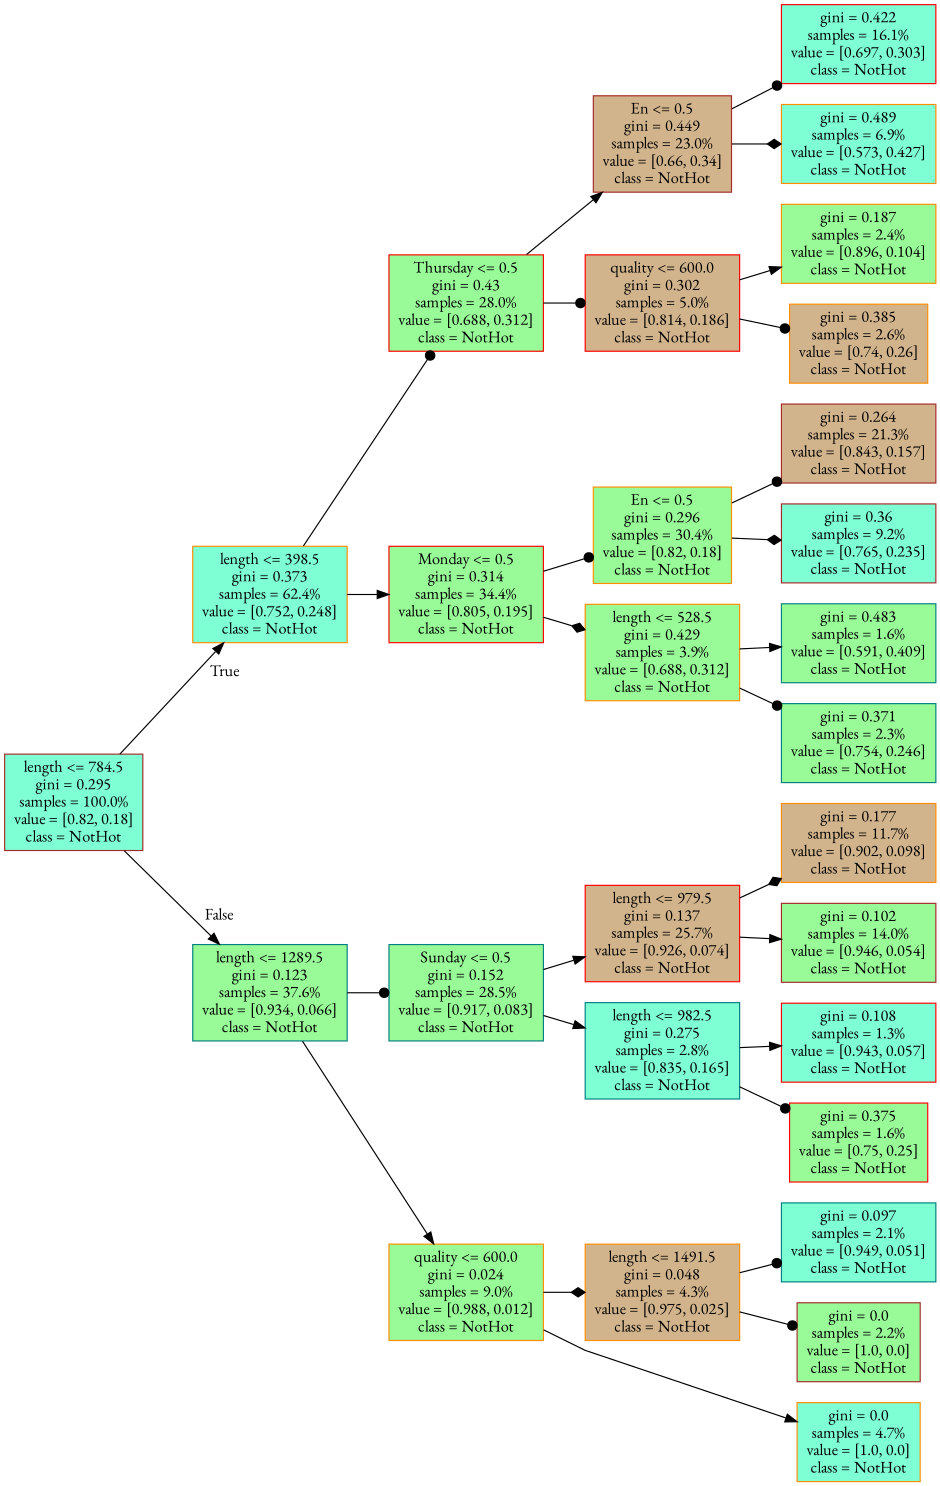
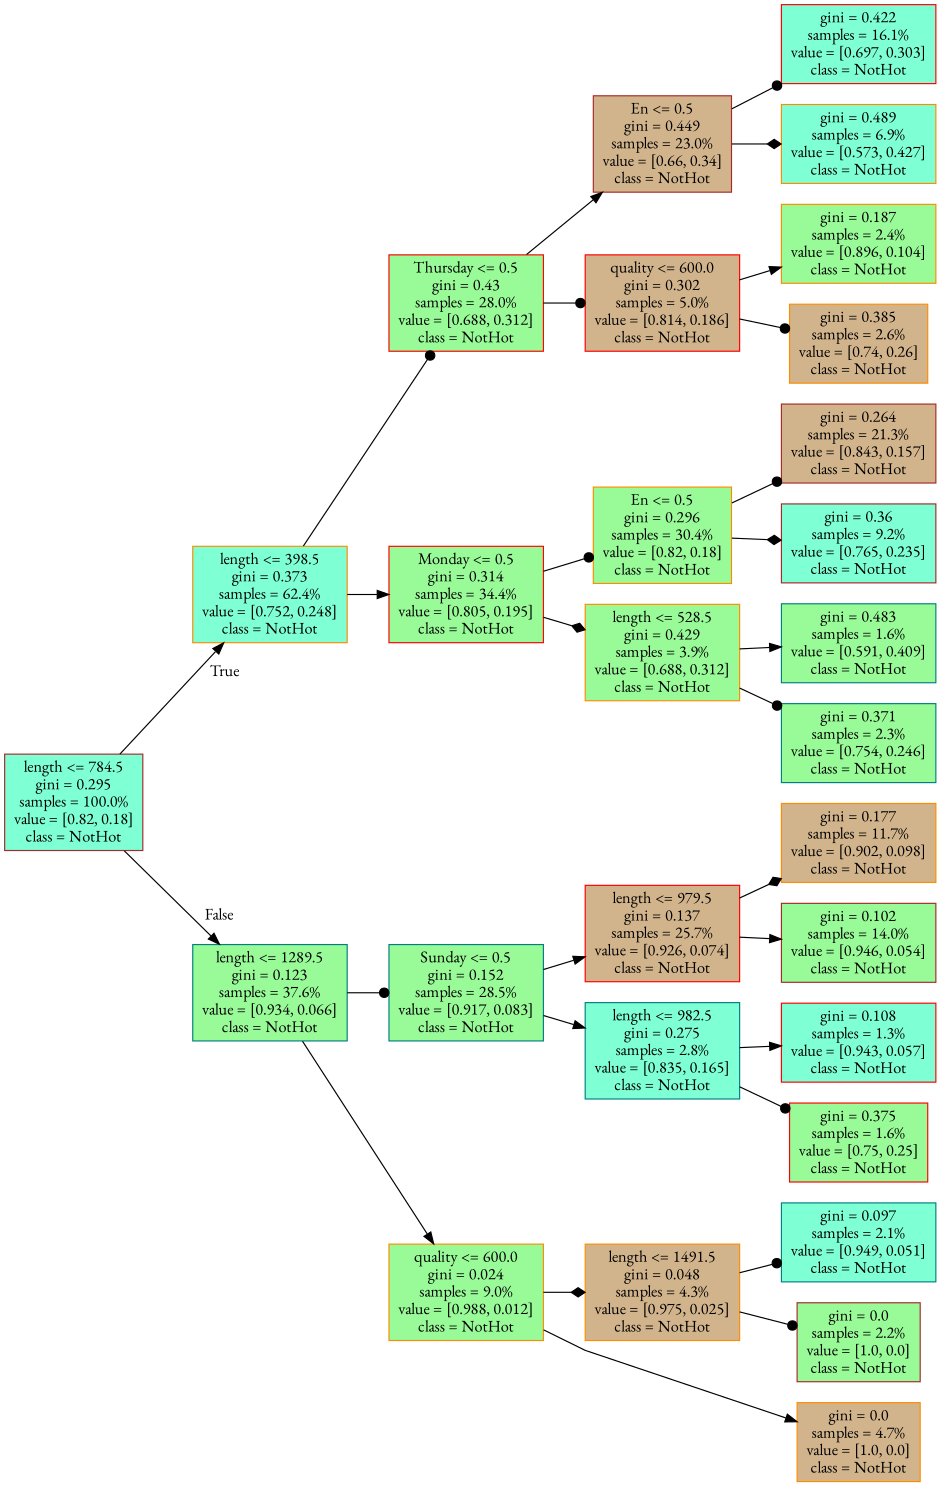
(859, 1442) -> (859, 1442)
